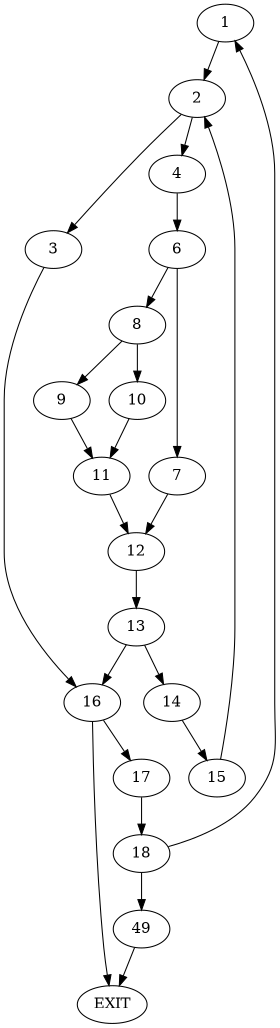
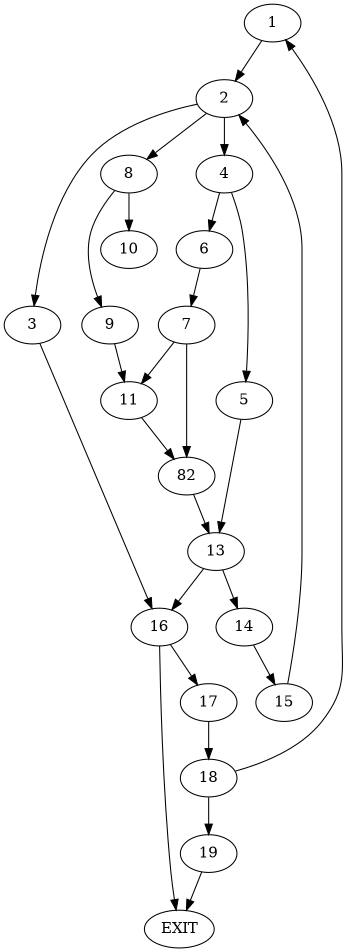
(160, 283) -> (181, 133)
none -> (244, 401)
(122, 433) -> (161, 359)
(136, 552) -> (187, 476)
(142, 929) -> (209, 854)
